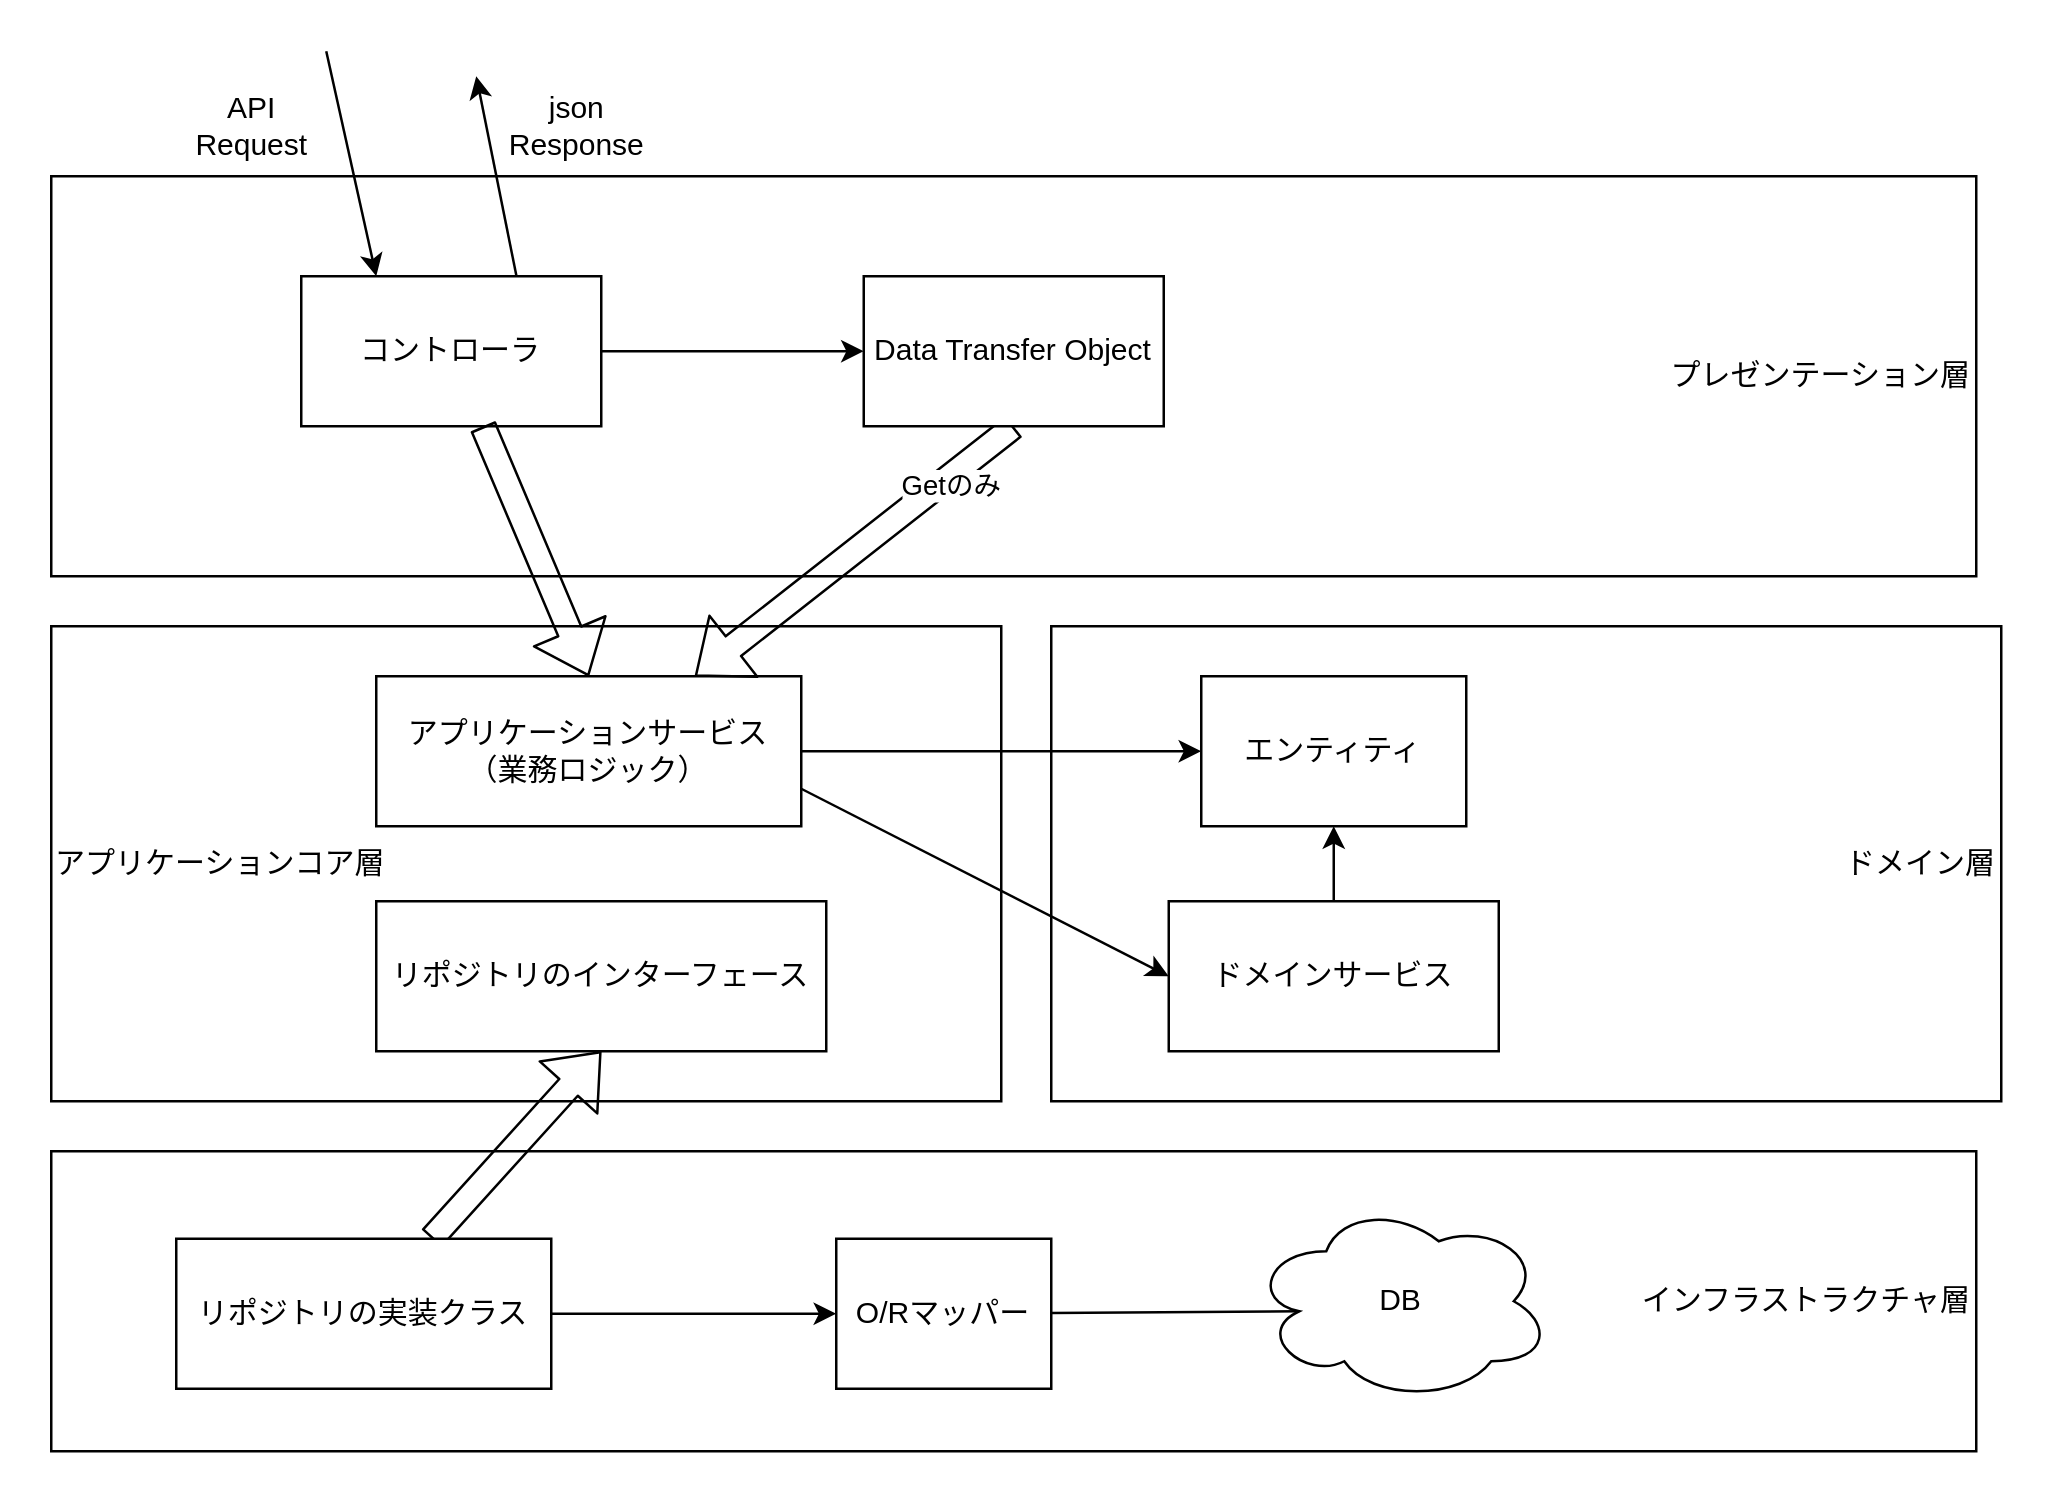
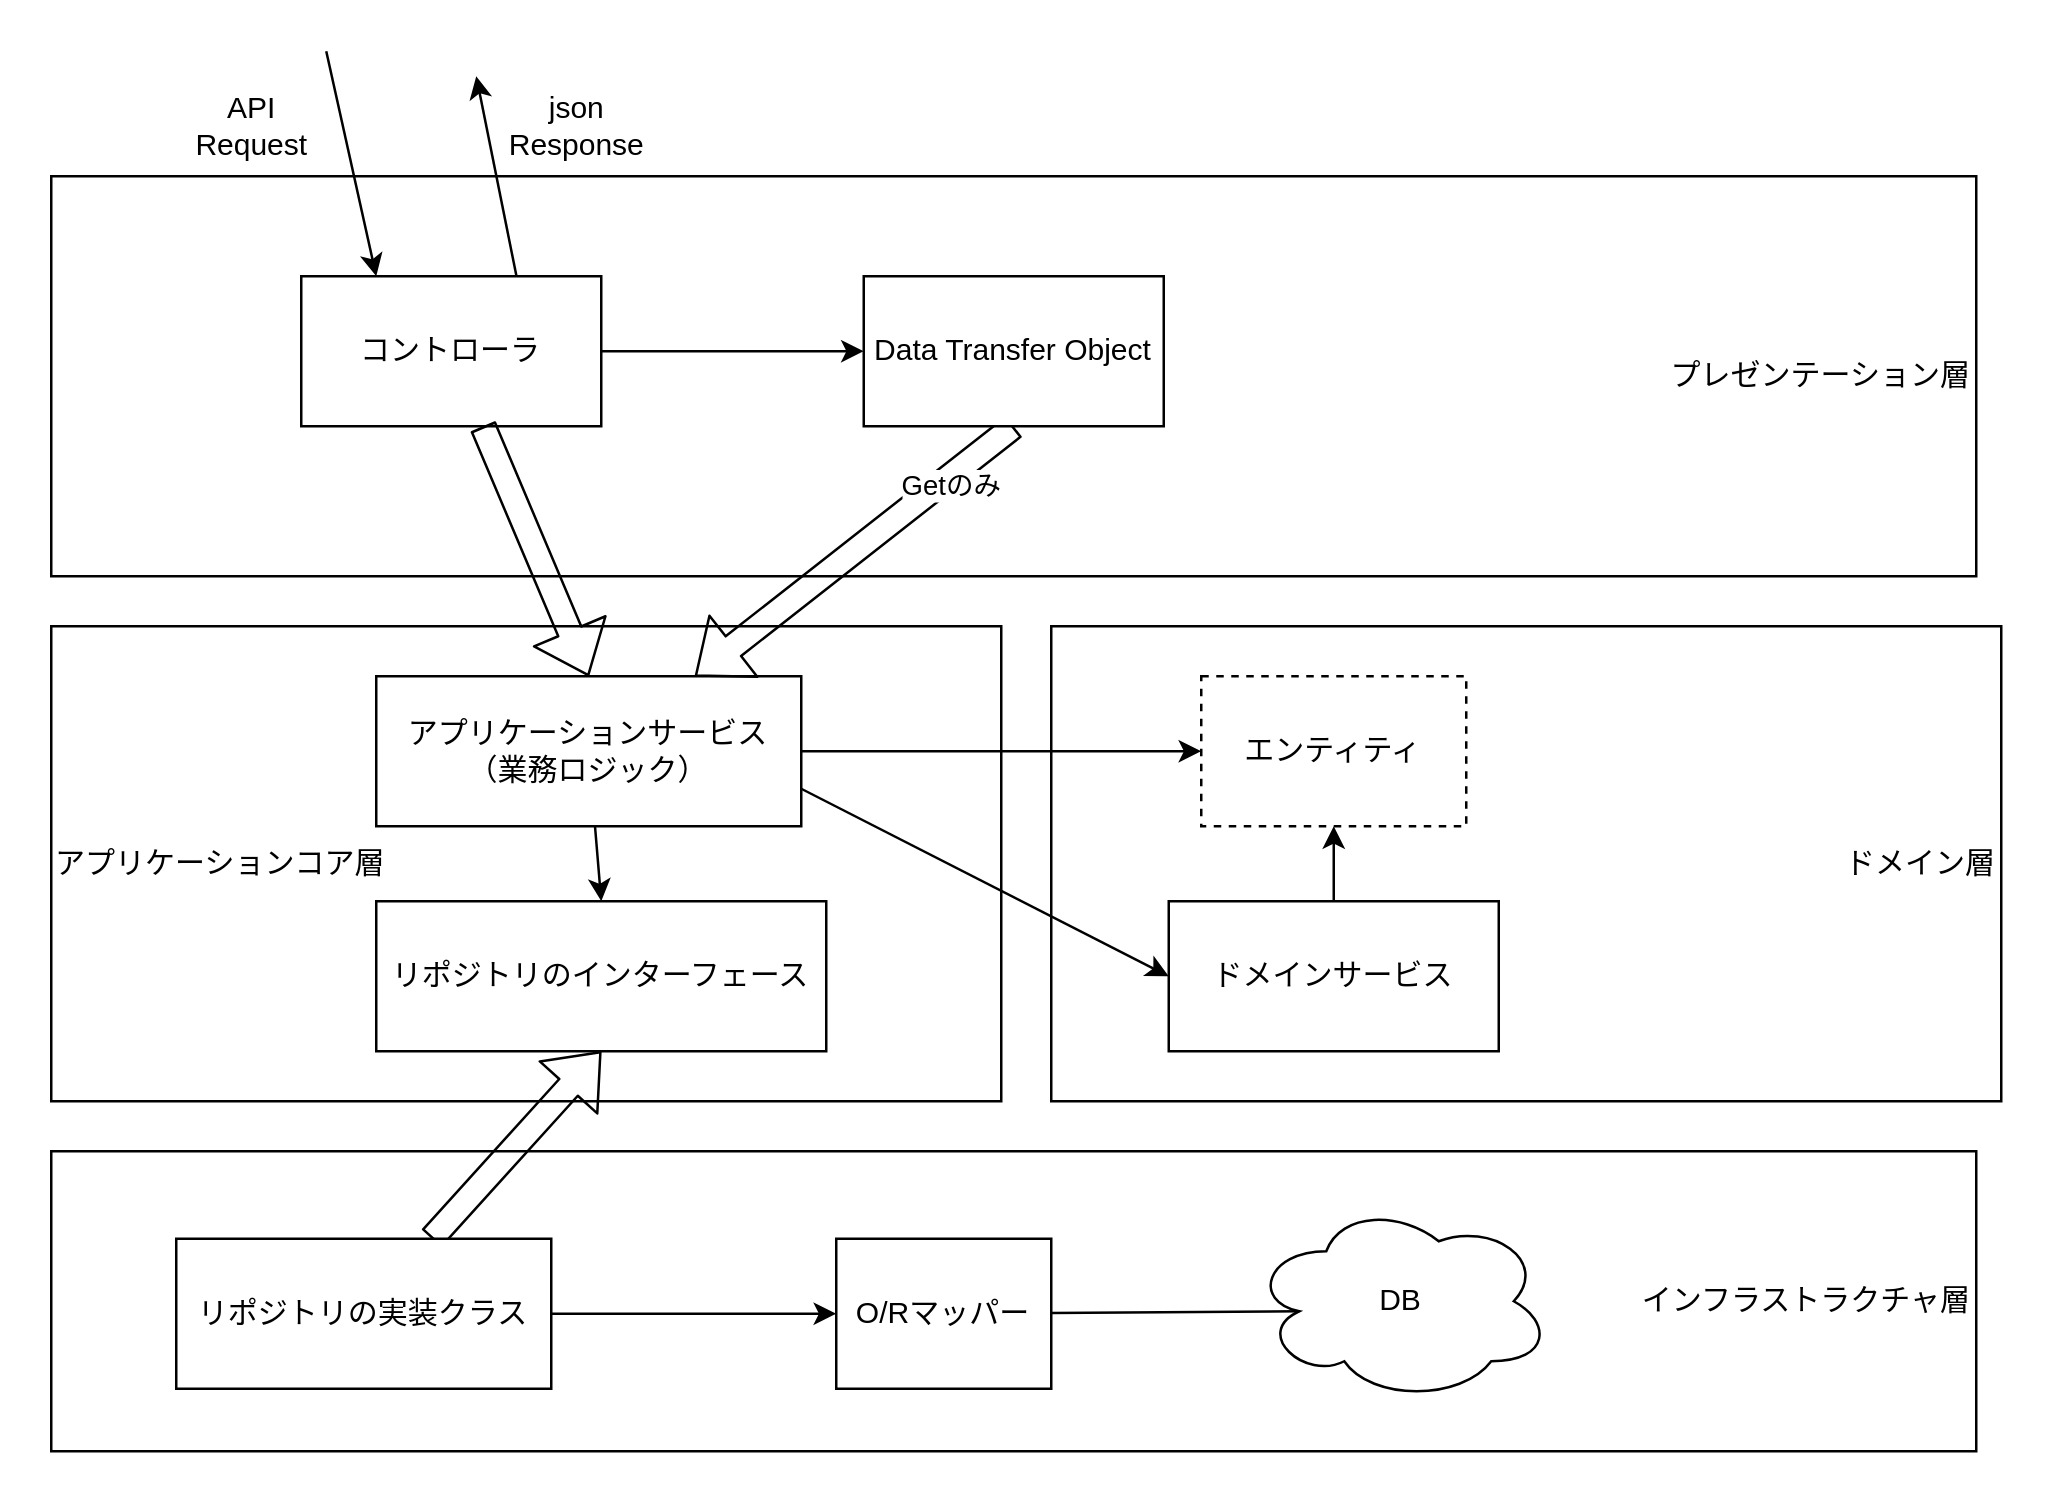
(1334, 751) -> (1334, 751)
none -> (597, 855)
